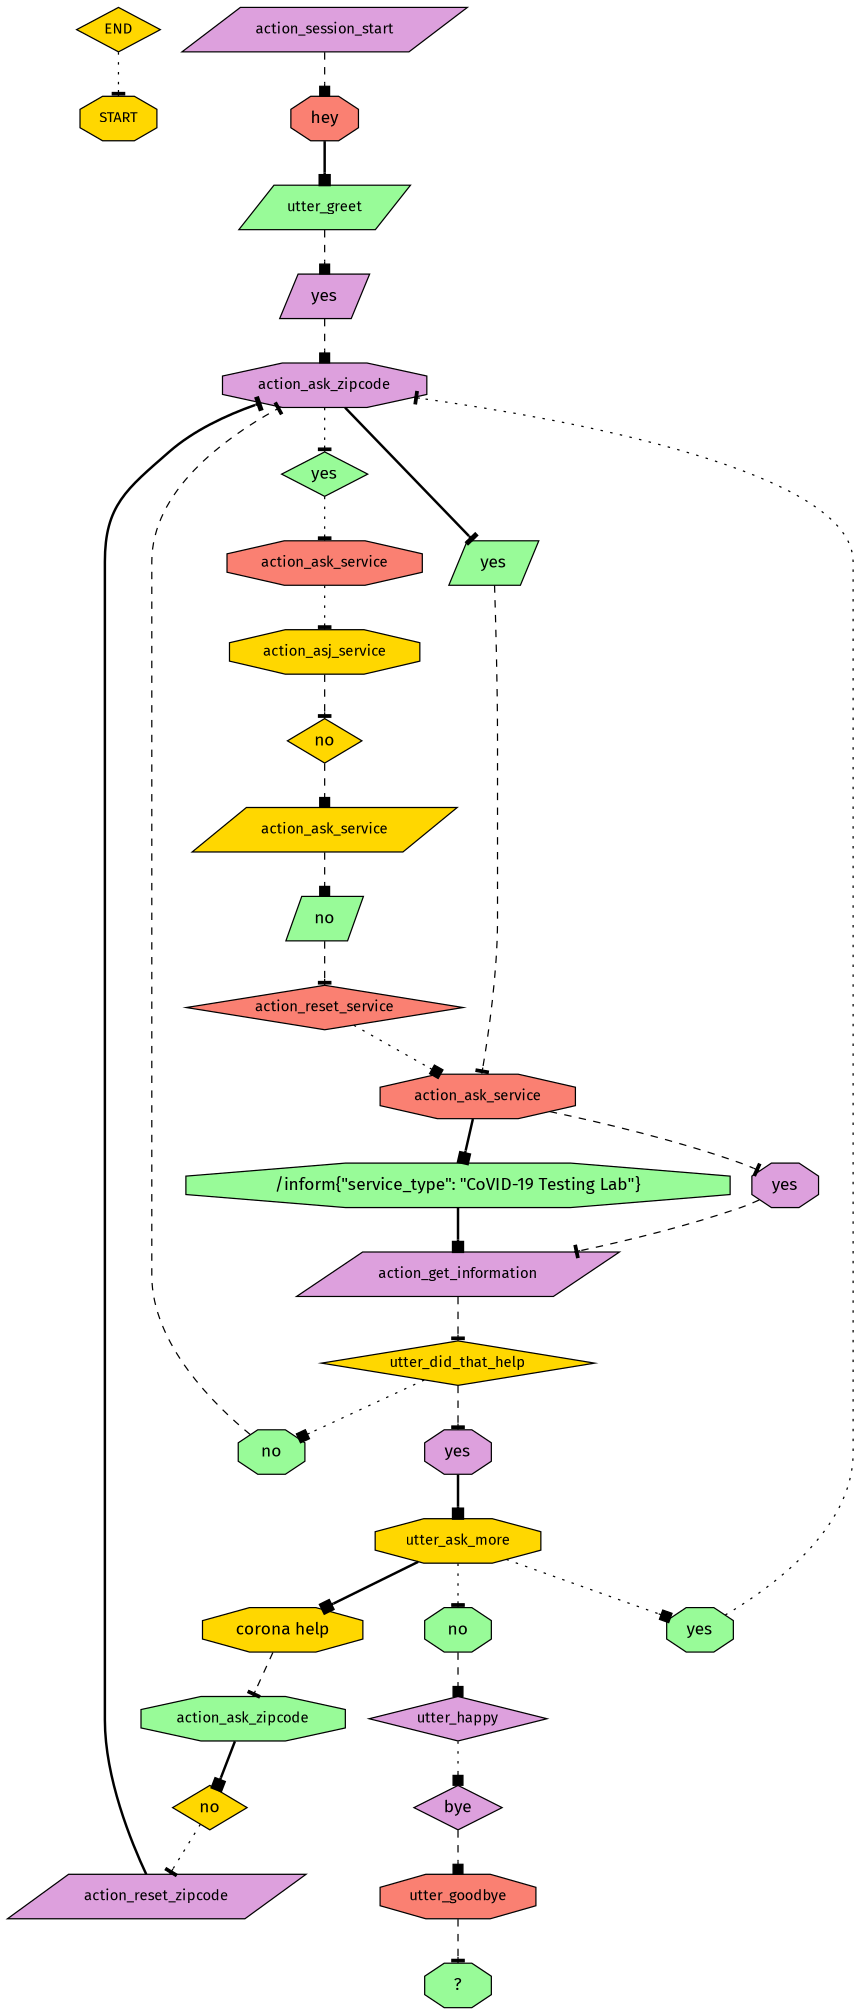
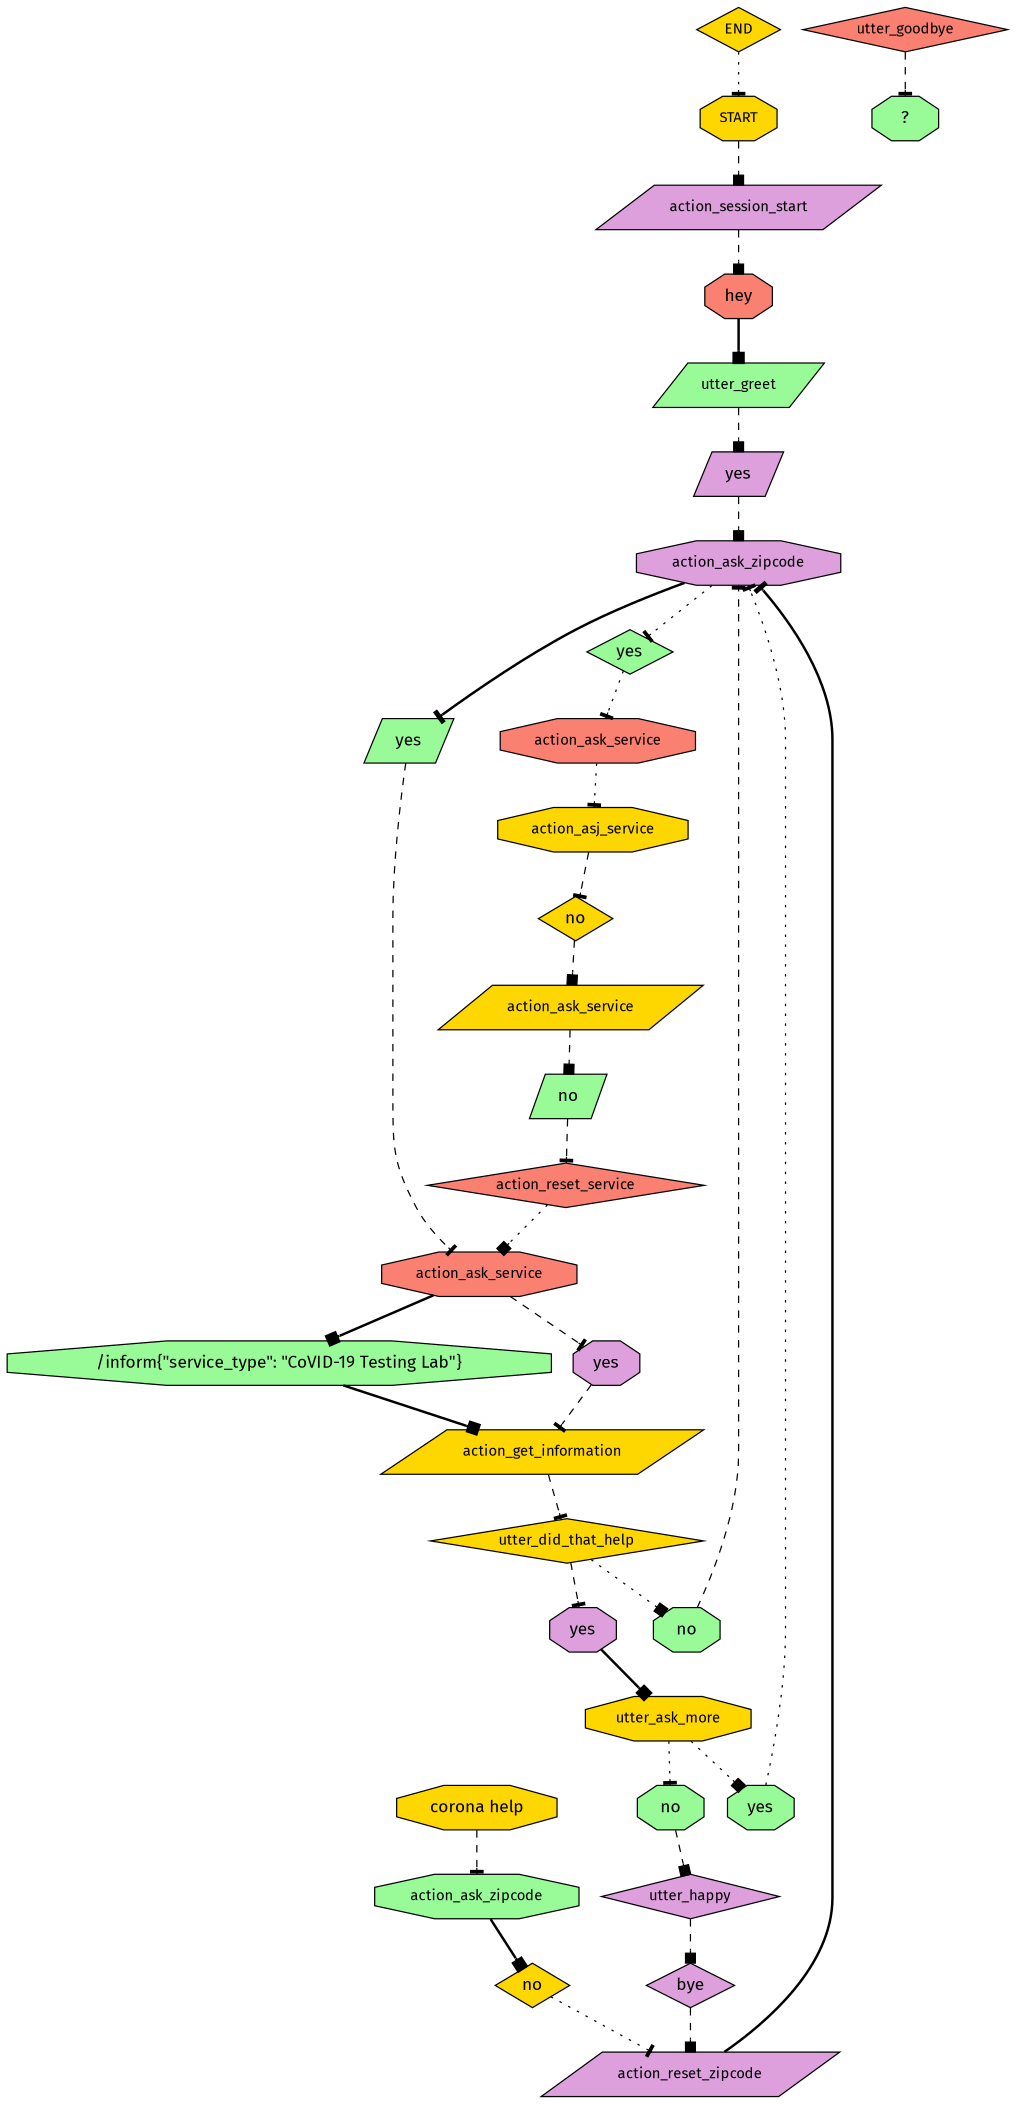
none -> (739, 157)
(458, 1274) -> (542, 1452)
(376, 1583) -> none
(458, 1757) -> (690, 1935)
(458, 1846) -> (690, 2024)
(458, 1897) -> (905, 30)
